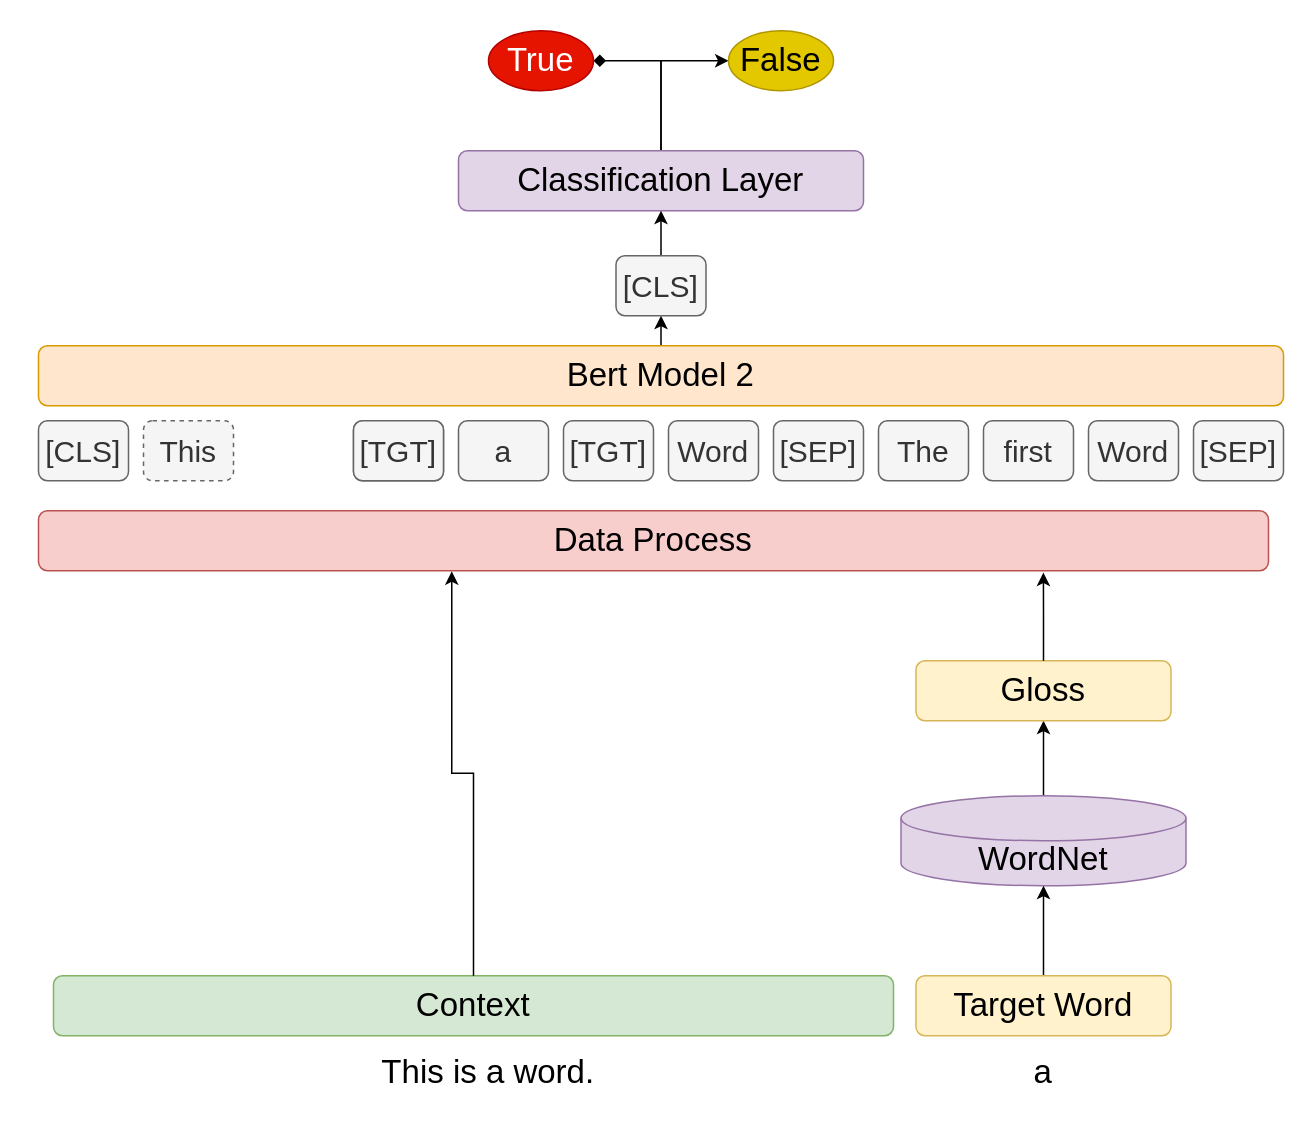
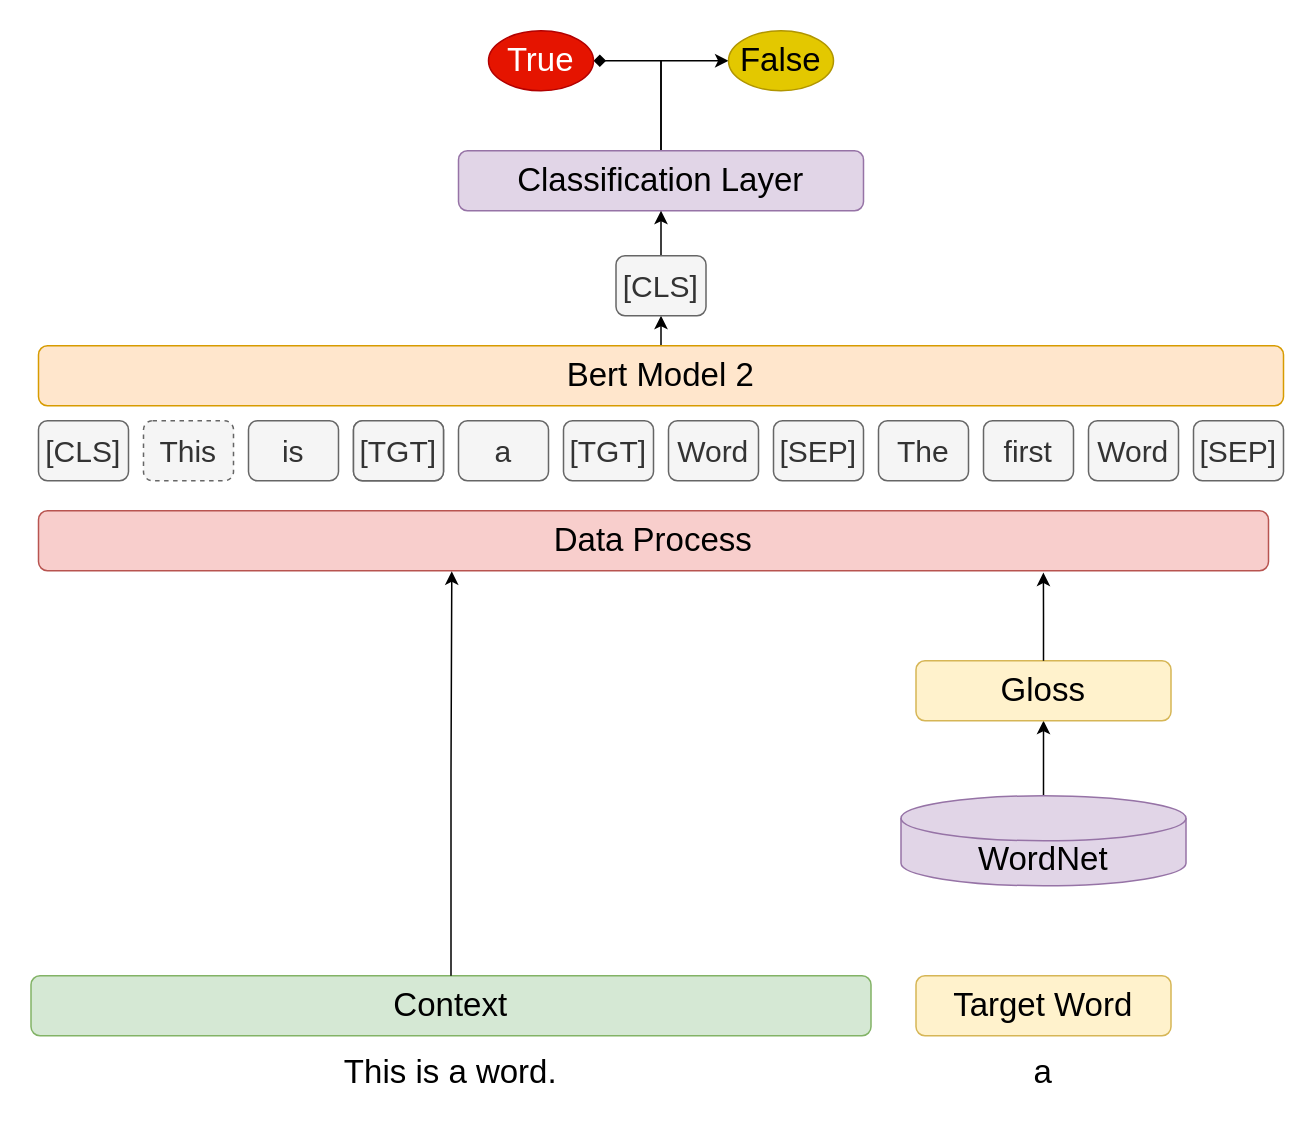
none -> (293, 451)
(1043, 936) -> none
(473, 1006) -> (451, 1006)
(488, 1073) -> (451, 1073)
